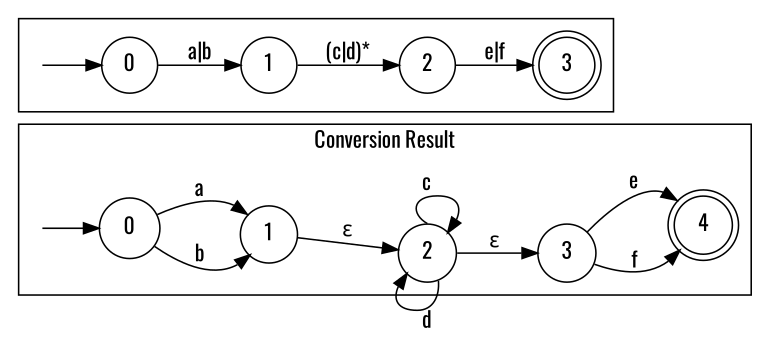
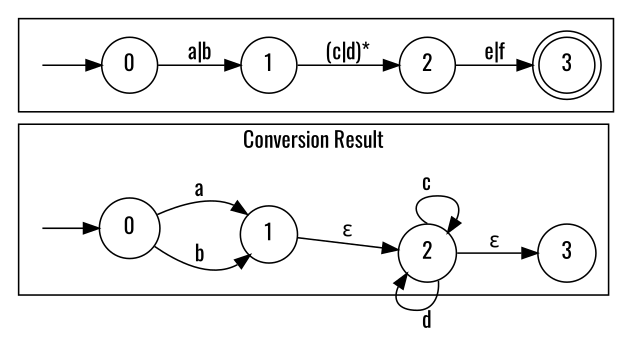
(703, 225) -> none
